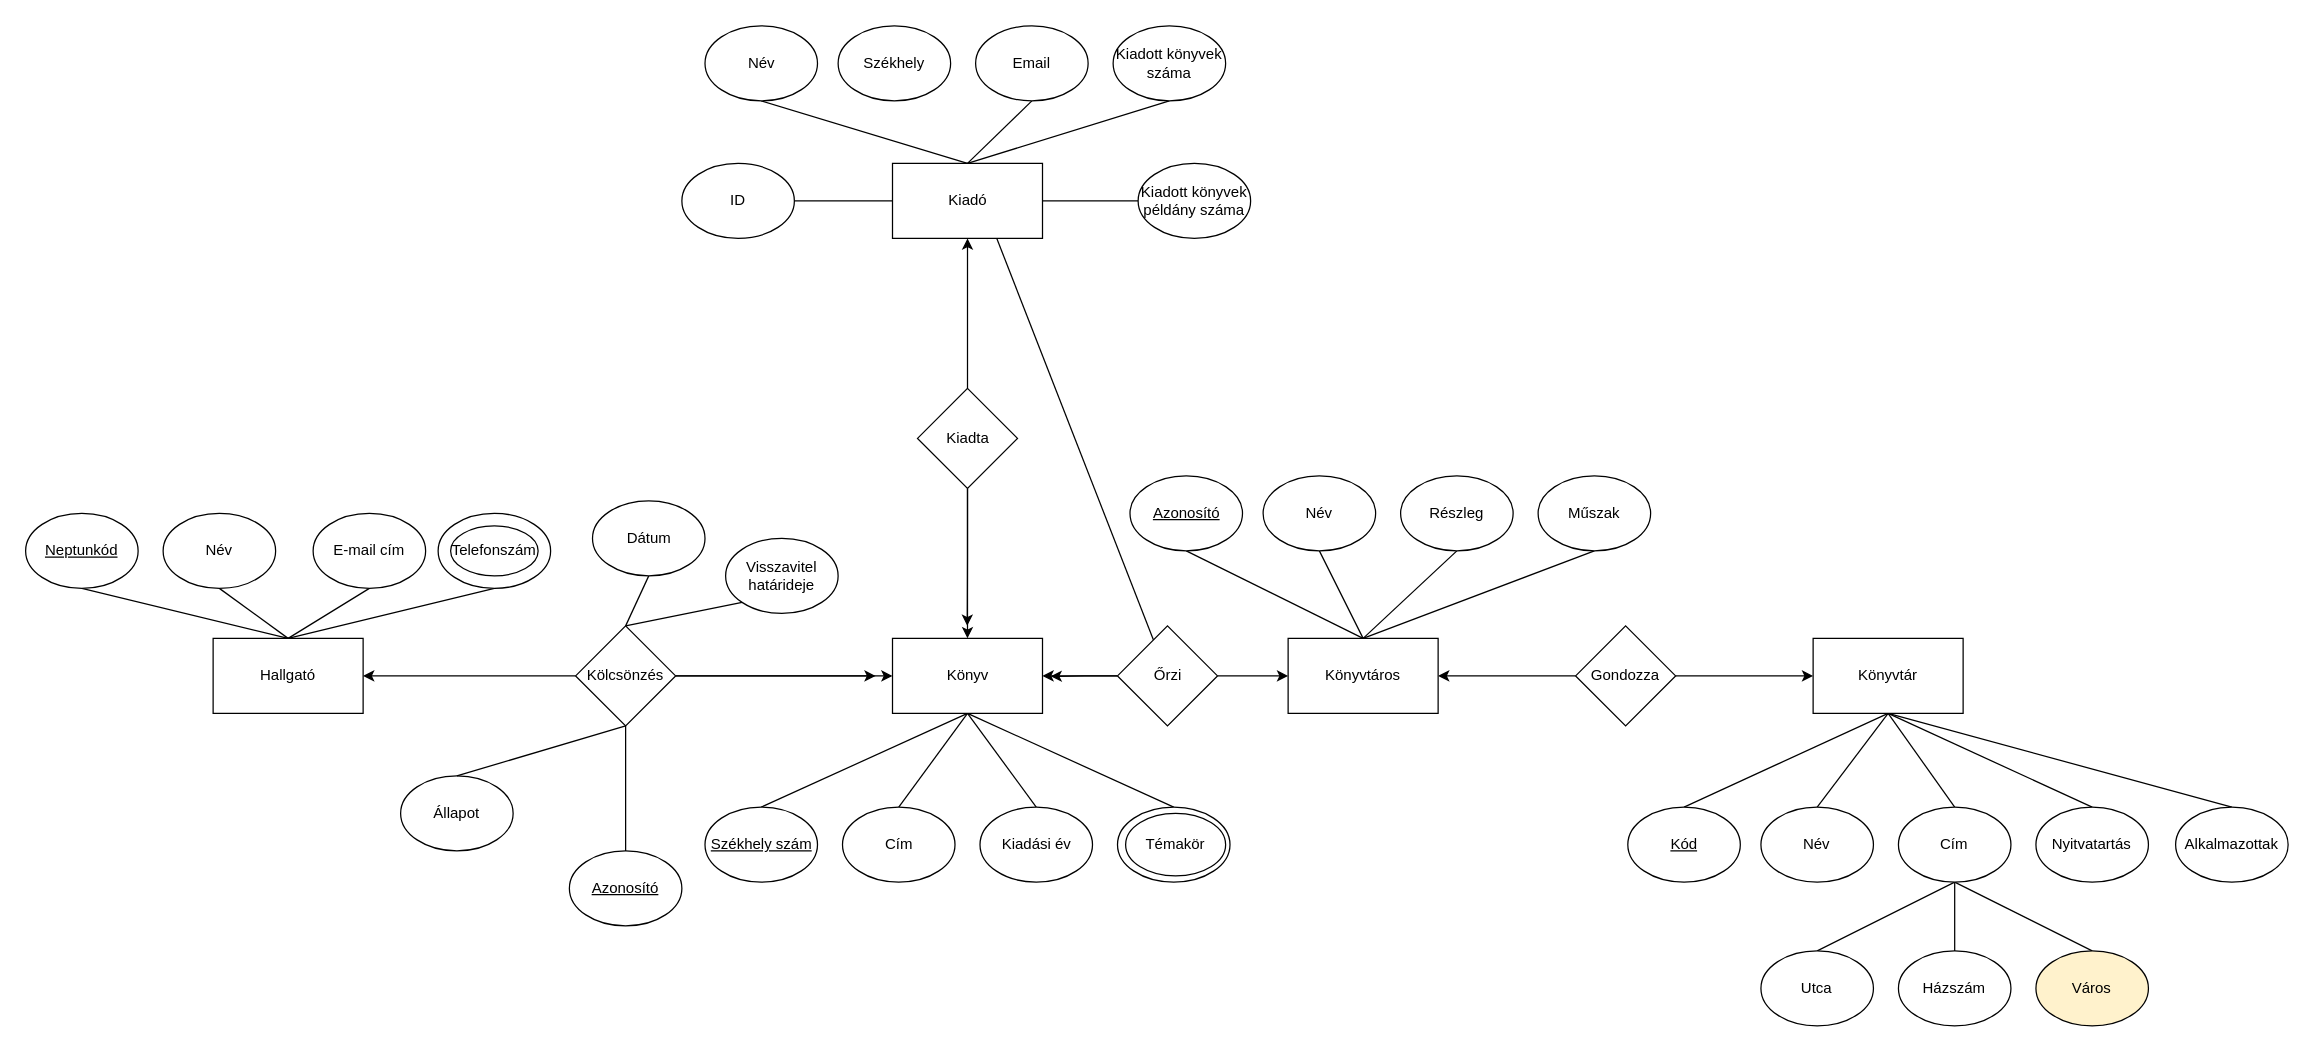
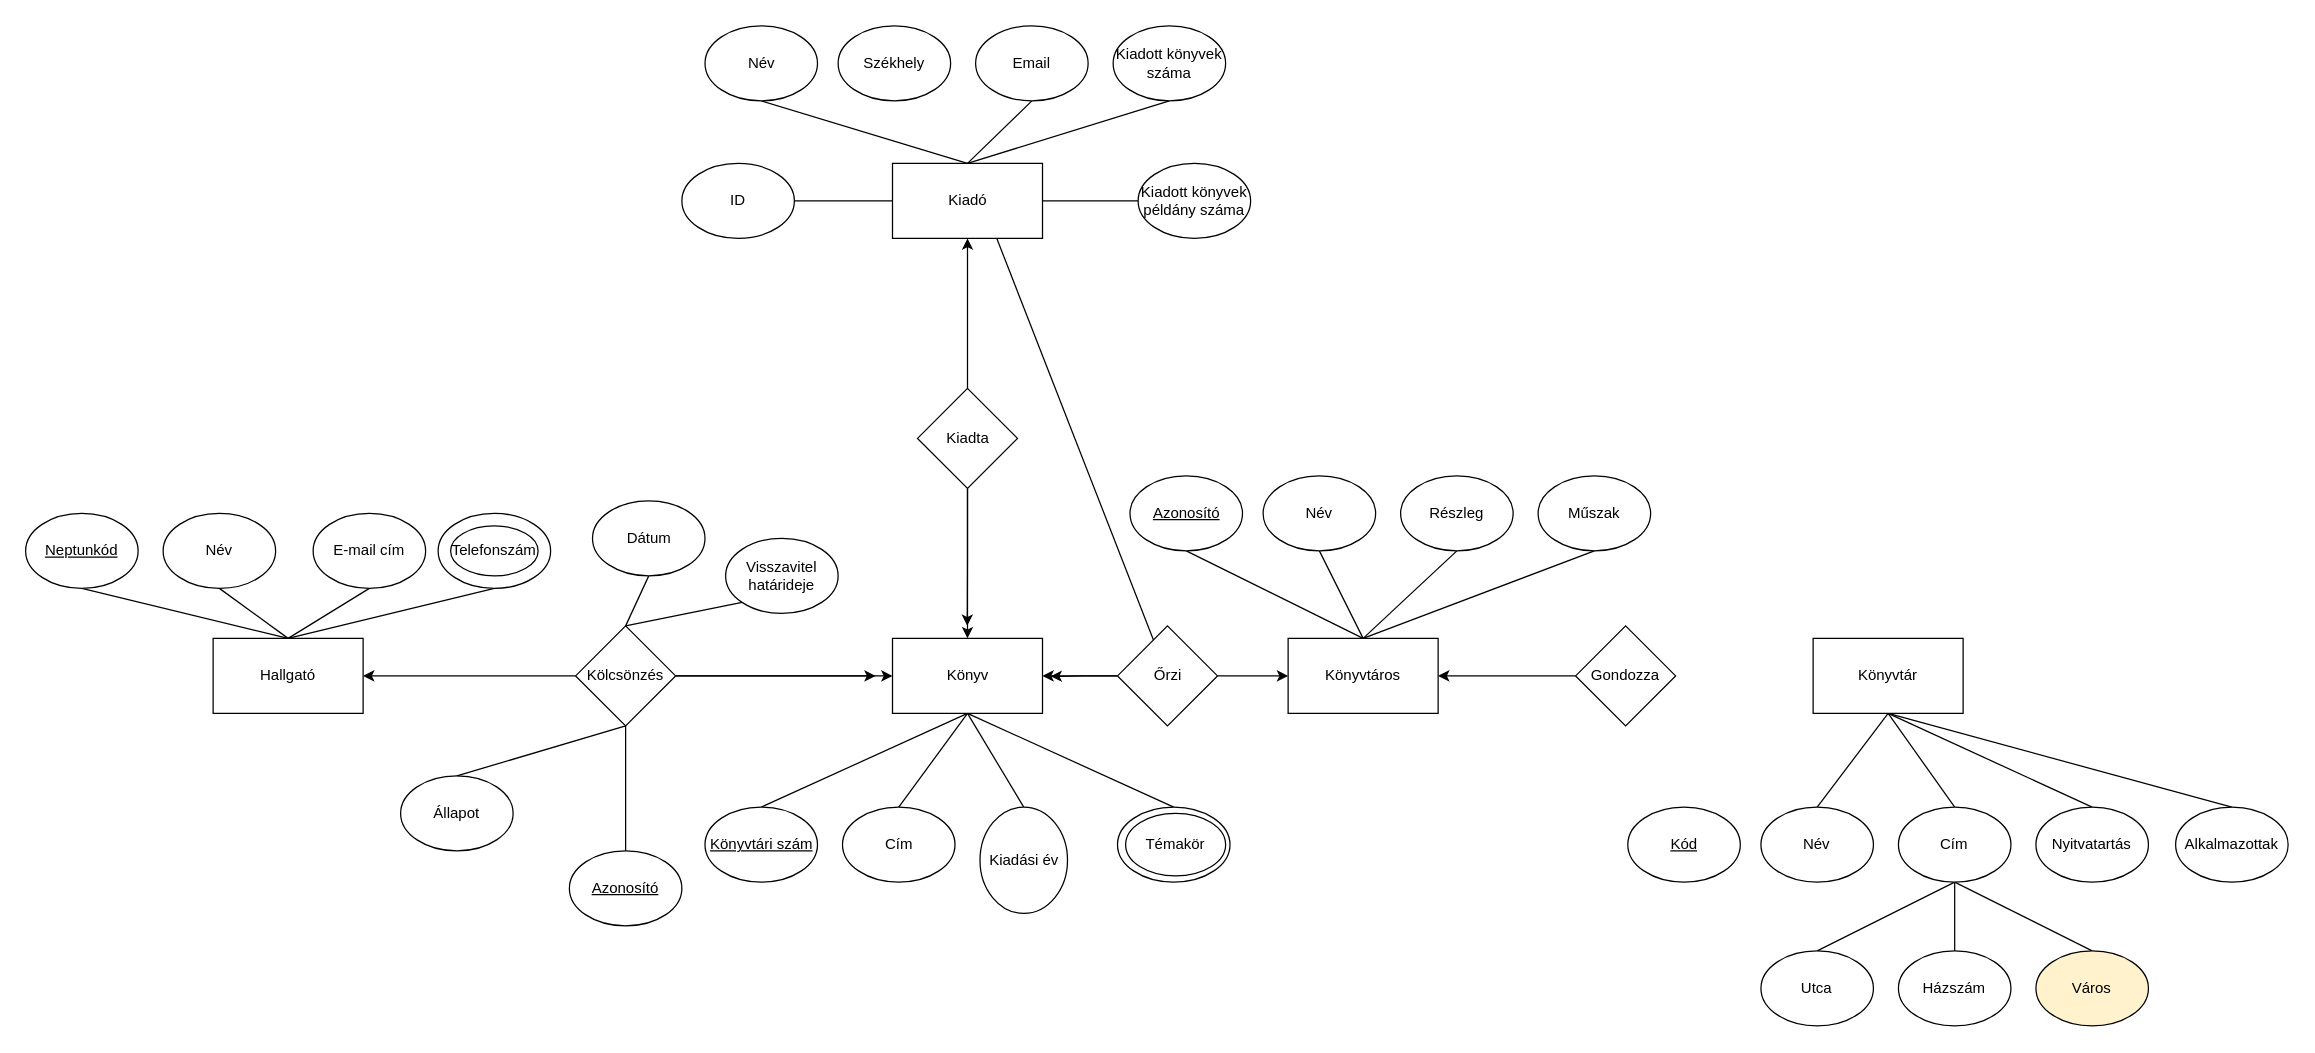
(1740, 676) -> none
(1784, 761) -> none
(762, 844) -> (762, 844)
(1036, 844) -> (1024, 860)
